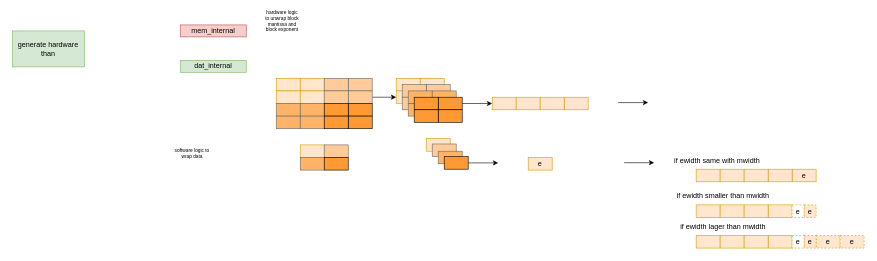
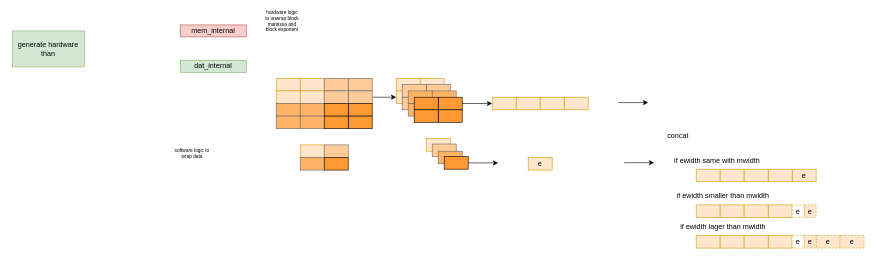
none -> (678, 136)
